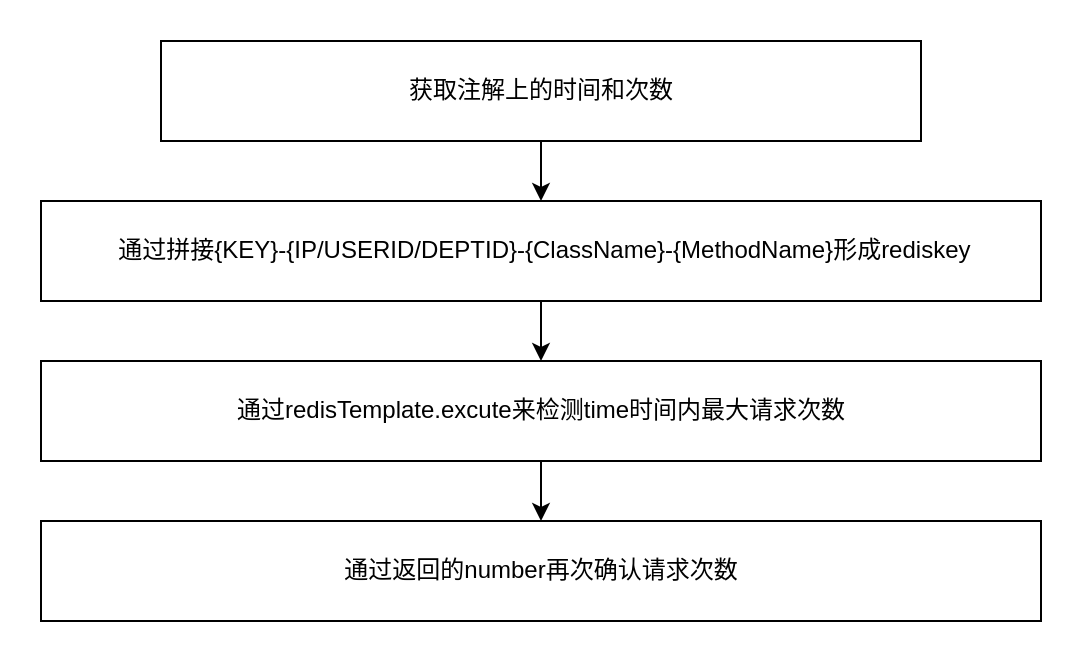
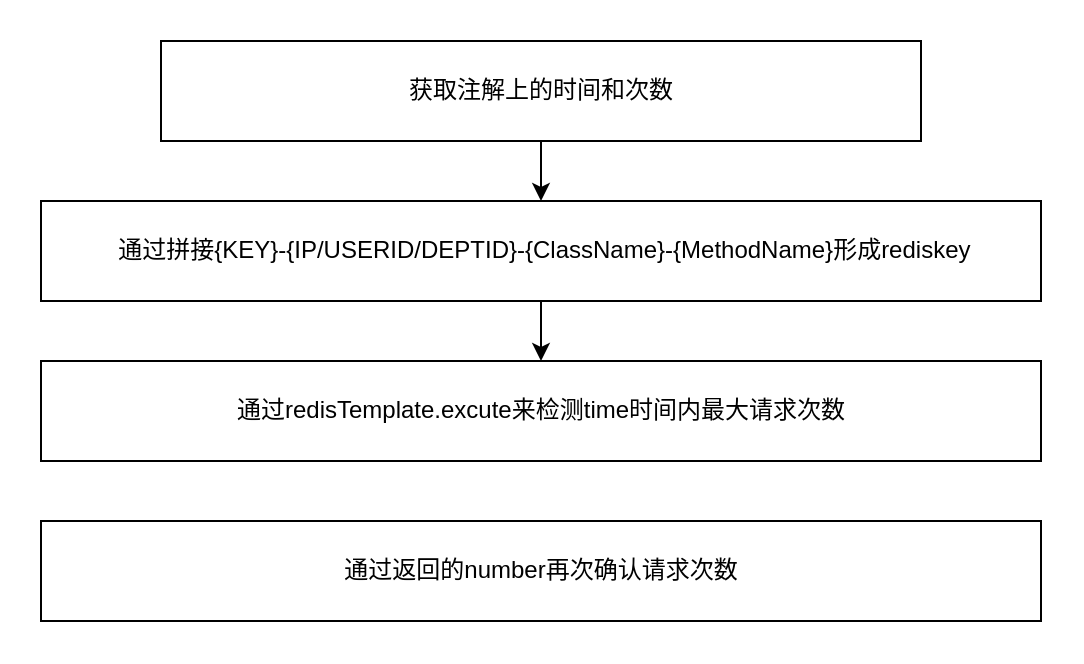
(541, 484) -> none
